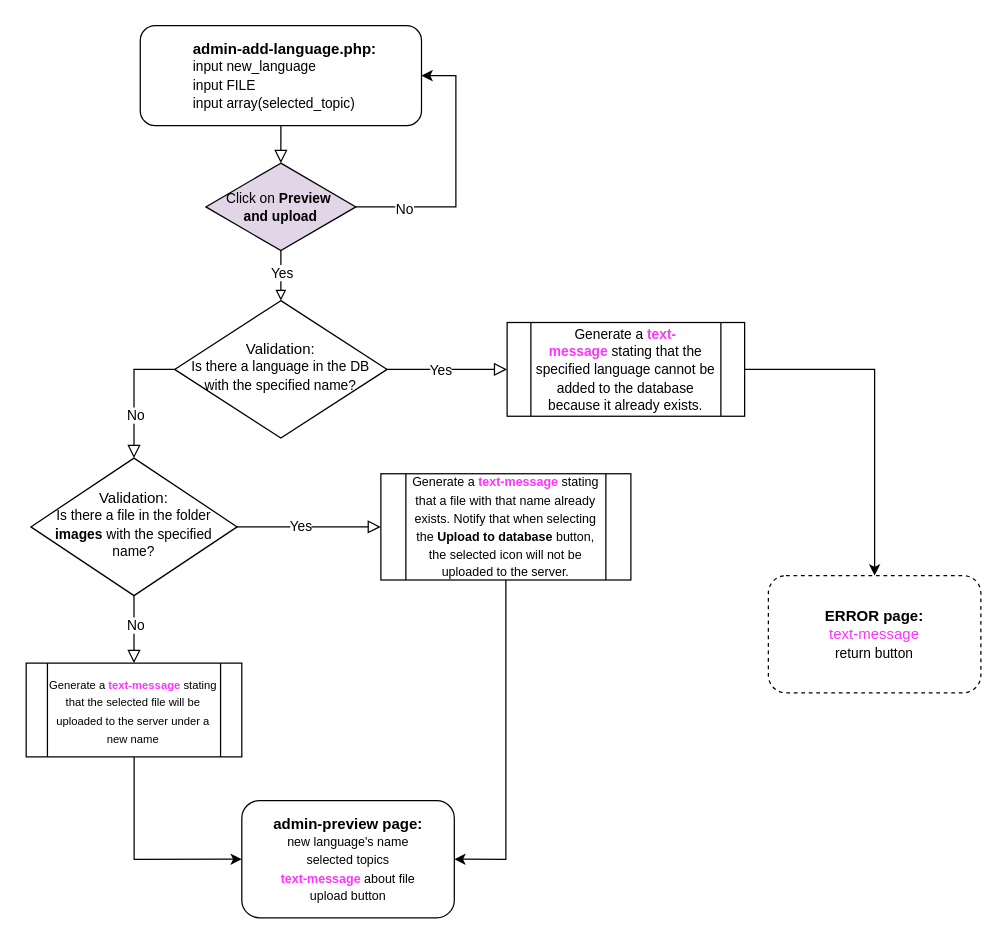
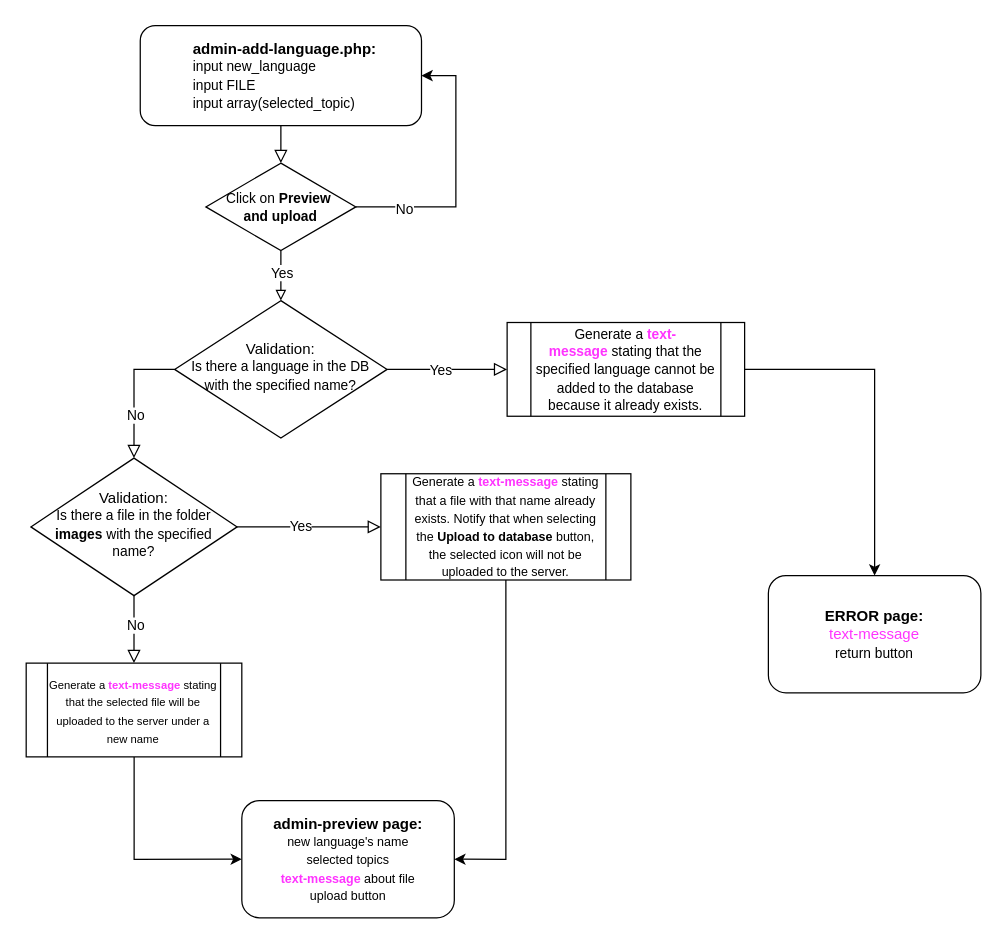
(281, 207) -> (281, 207)
(874, 634) -> (874, 634)
